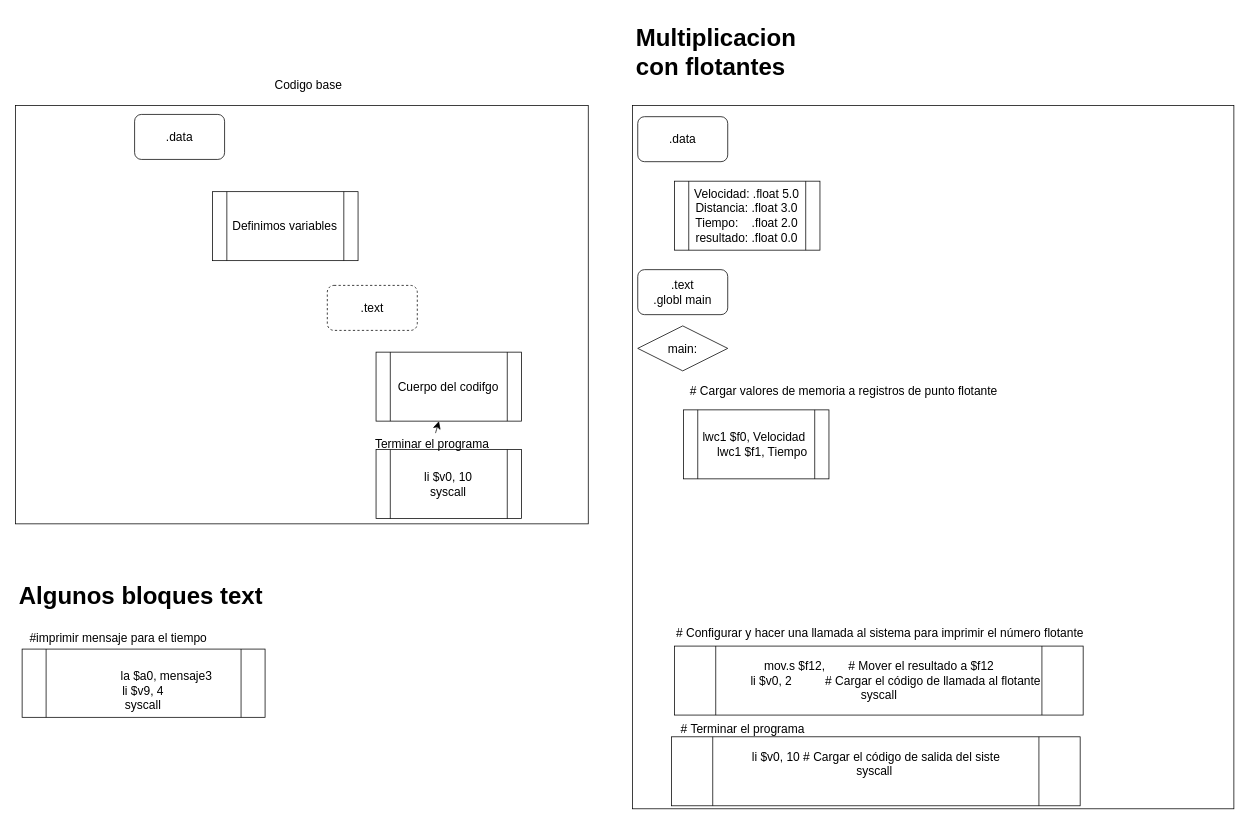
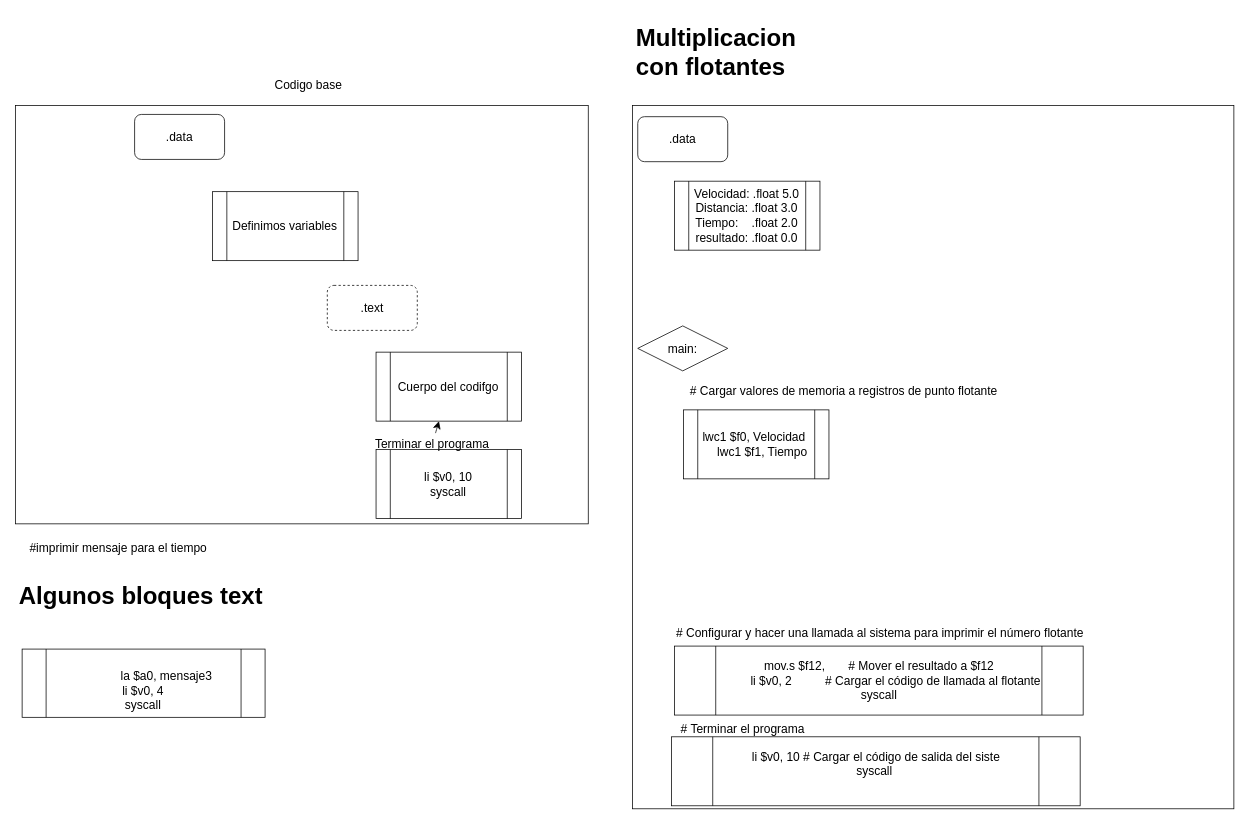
(683, 292) -> none
(118, 638) -> (118, 548)
(143, 684) -> (143, 684)
